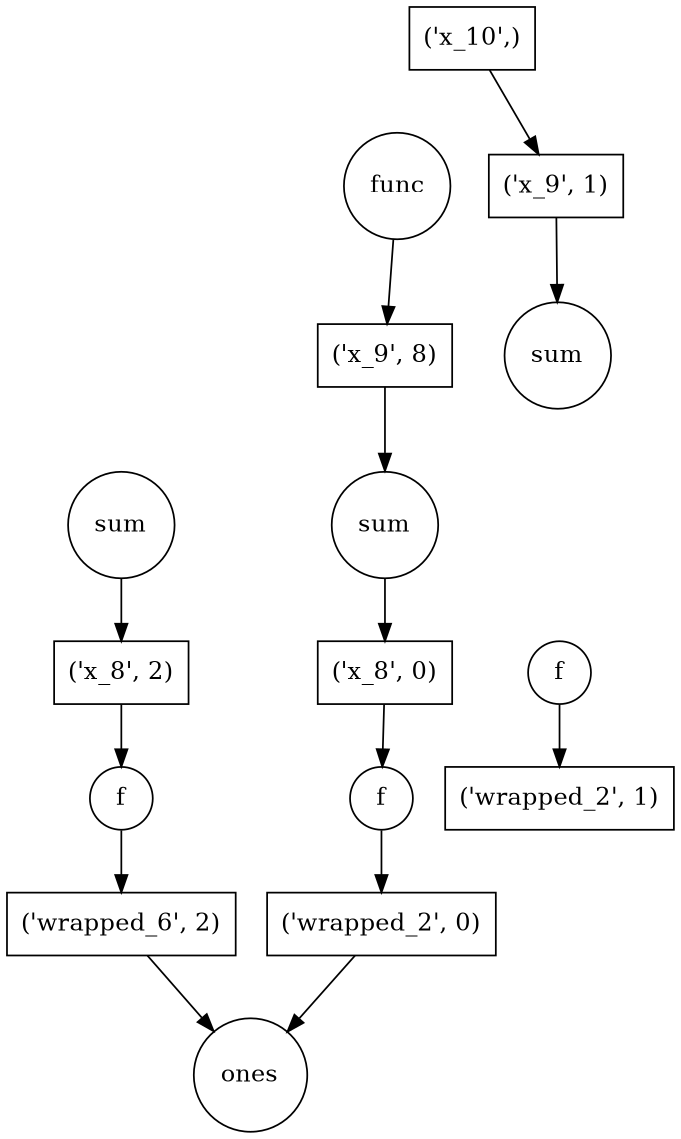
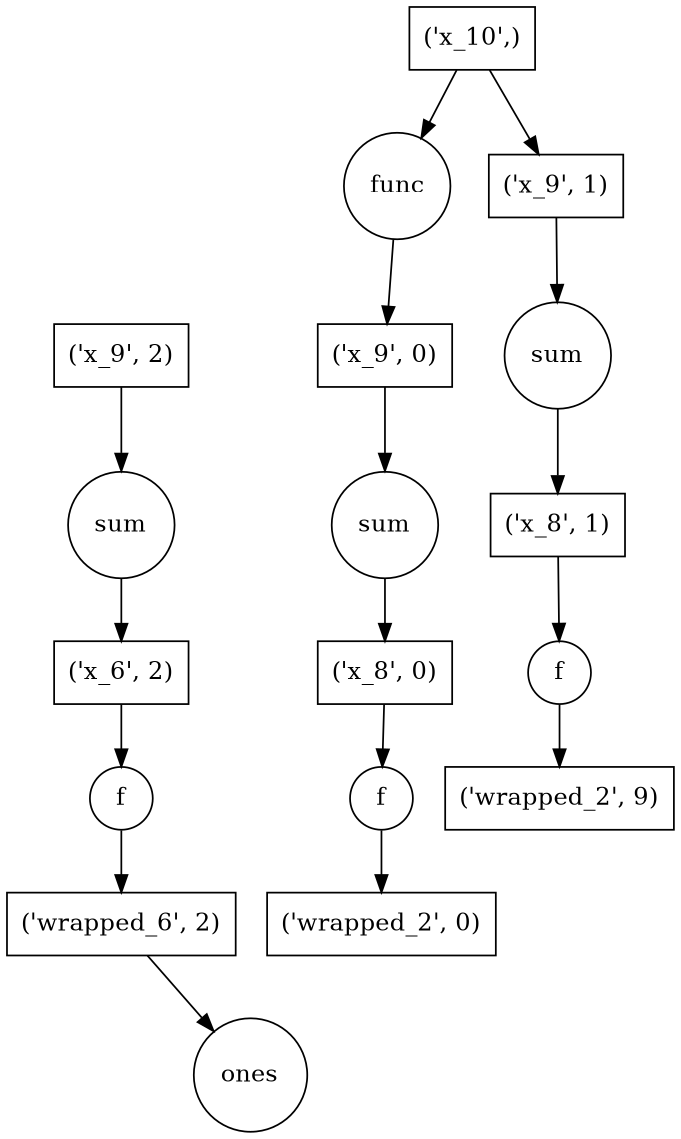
none -> (443, 96)
none -> (121, 356)
(385, 356) -> (385, 356)
none -> (558, 525)
(121, 673) -> (121, 673)
(560, 798) -> (560, 798)
(327, 987) -> none
